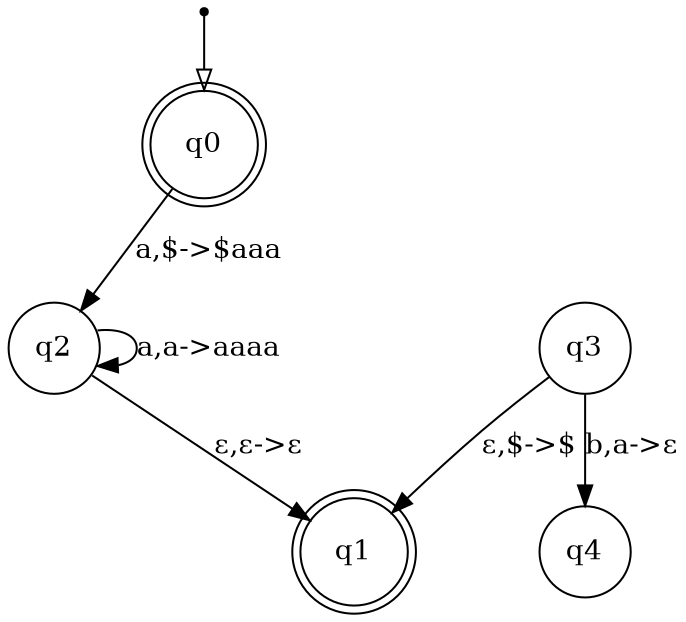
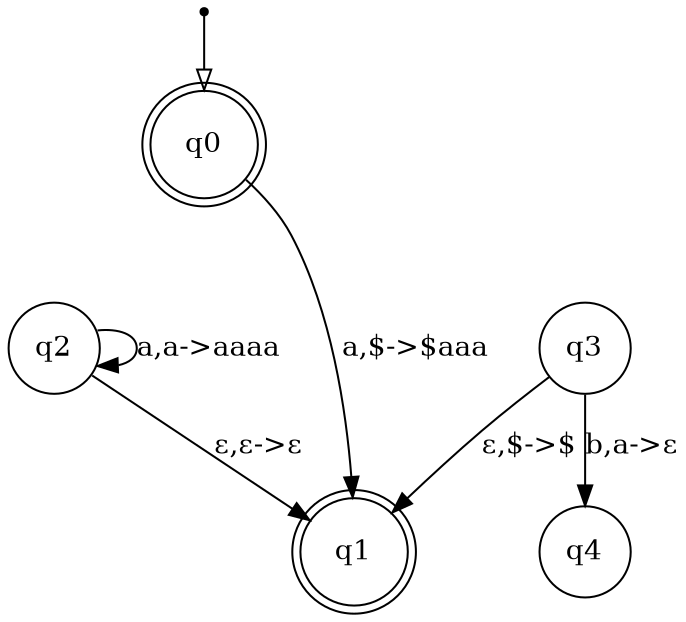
(133, 242) -> (324, 318)
